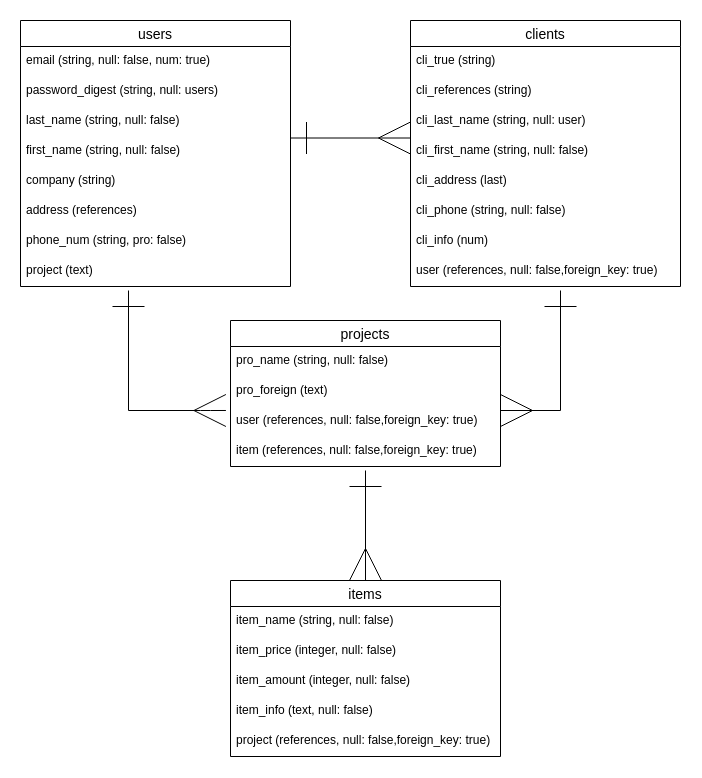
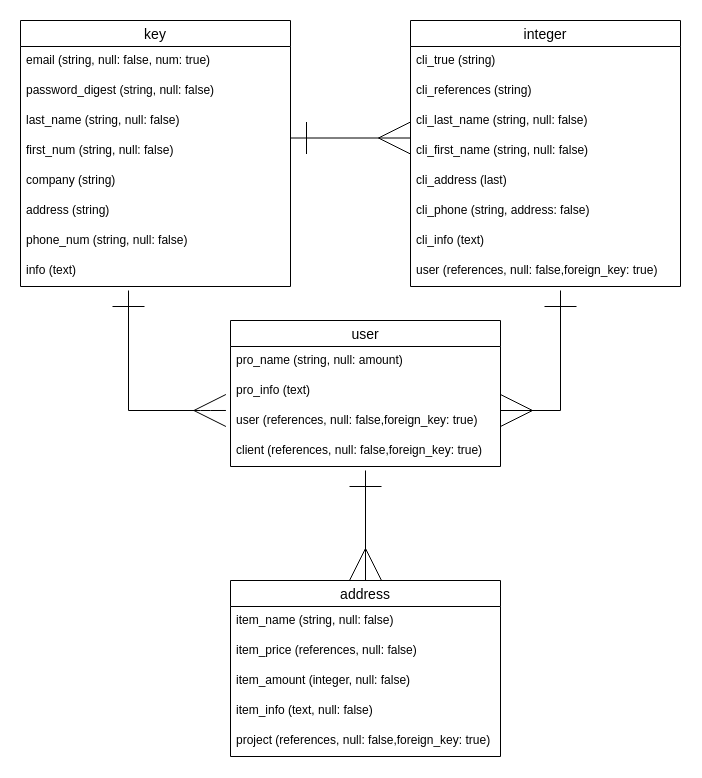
(155, 34) -> (155, 34)
(545, 34) -> (545, 34)
(138, 90) -> (136, 90)
(515, 120) -> (516, 120)
(118, 150) -> (115, 150)
(92, 210) -> (77, 210)
(503, 210) -> (516, 210)
(116, 240) -> (116, 240)
(457, 240) -> (460, 240)
(71, 270) -> (60, 270)
(365, 334) -> (365, 334)
(323, 360) -> (328, 360)
(293, 390) -> (283, 390)
(377, 450) -> (382, 450)
(365, 594) -> (365, 594)
(331, 650) -> (343, 650)
